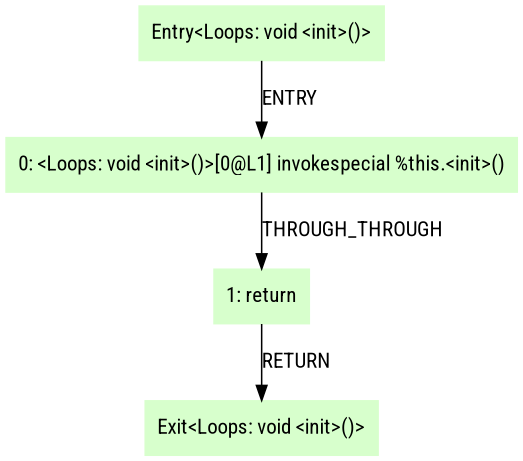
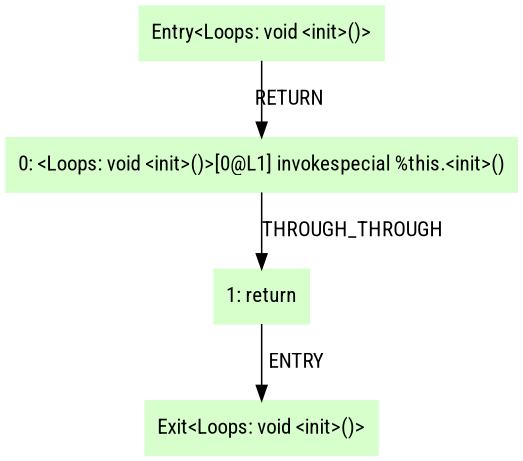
(290, 99) -> (290, 99)
(296, 362) -> (296, 362)
